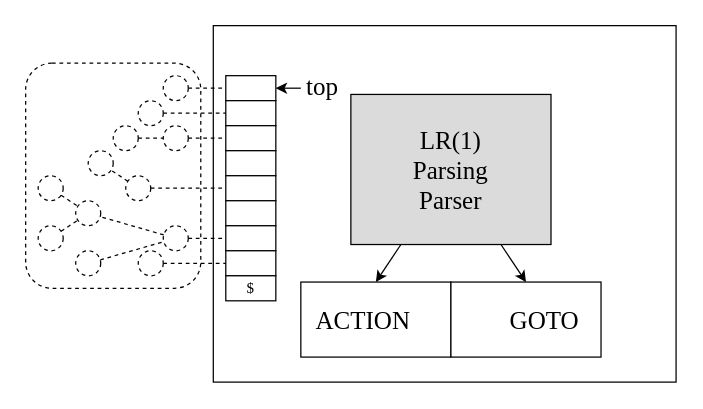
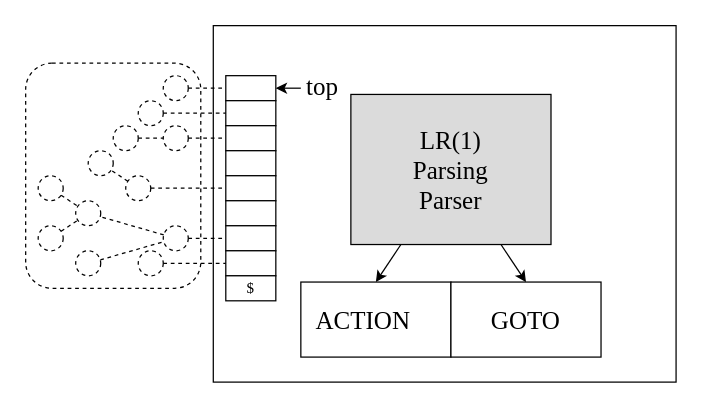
(544, 319) -> (526, 319)
